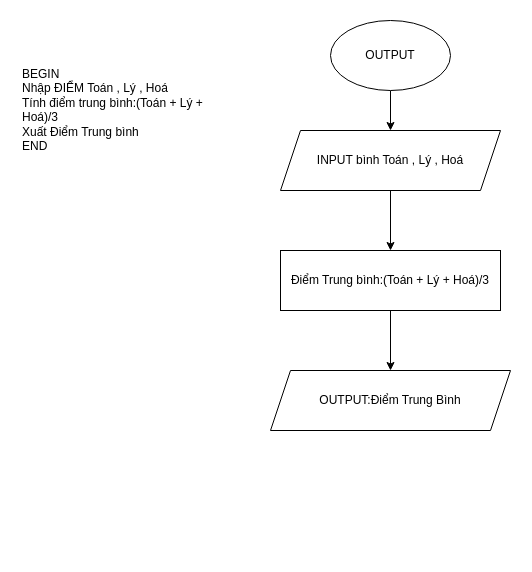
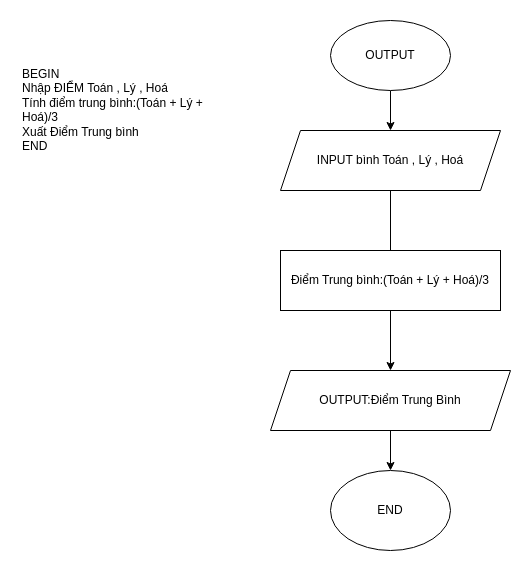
(391, 242) -> (391, 245)
none -> (391, 447)
none -> (391, 511)
